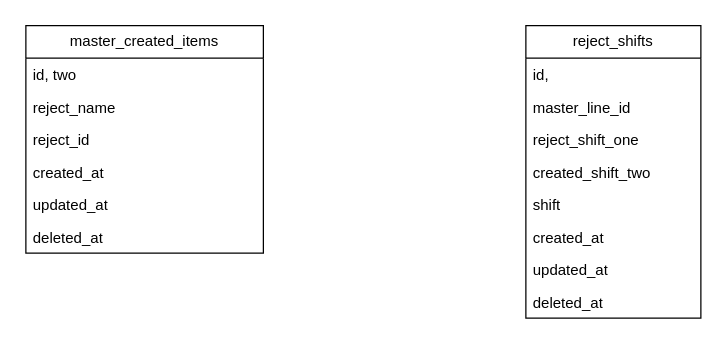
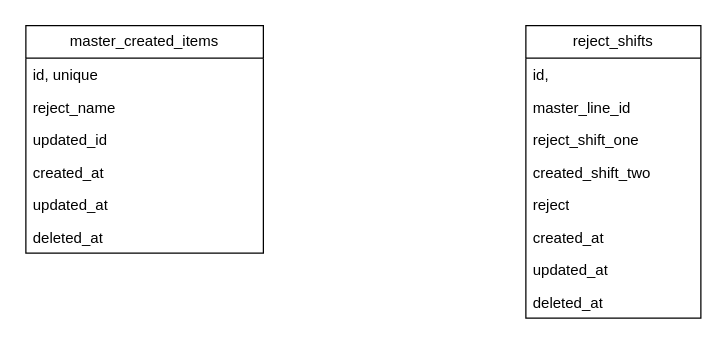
(57, 76) -> (67, 76)
(69, 141) -> (73, 141)
(552, 206) -> (558, 206)
